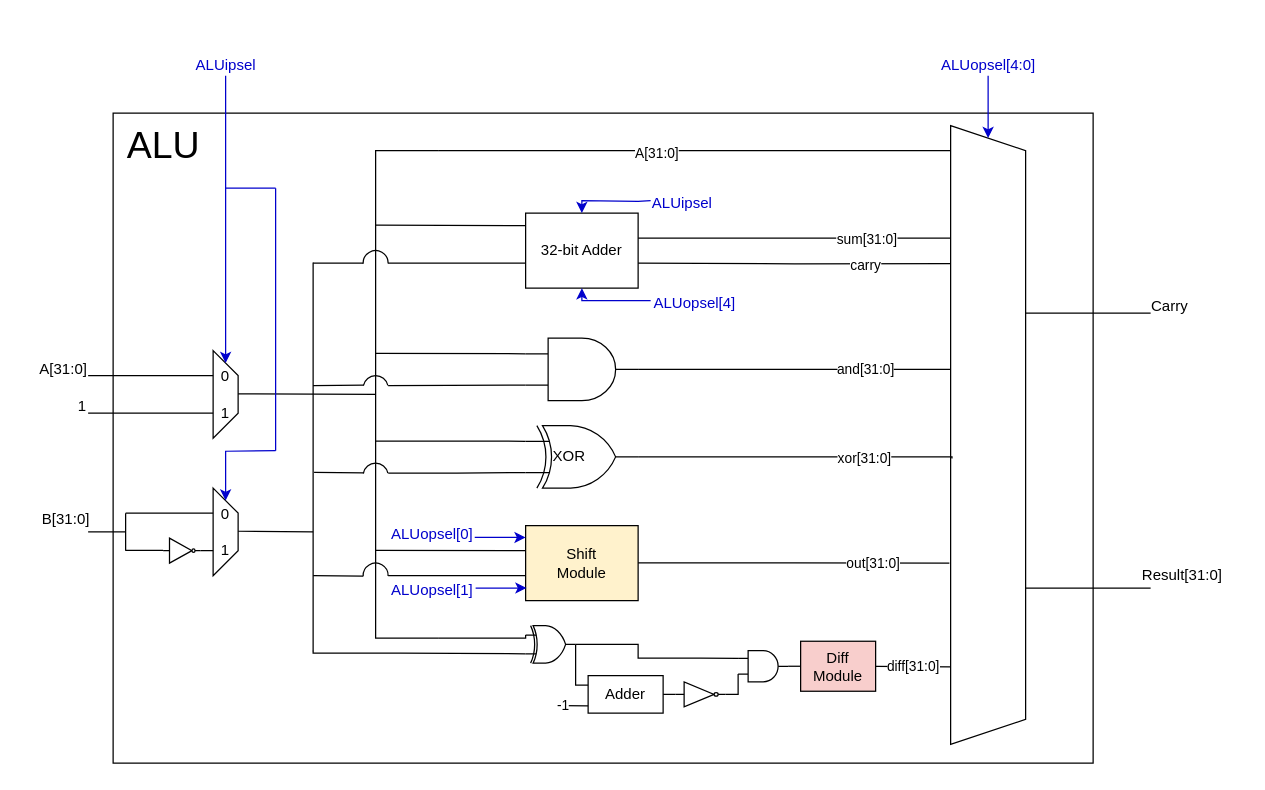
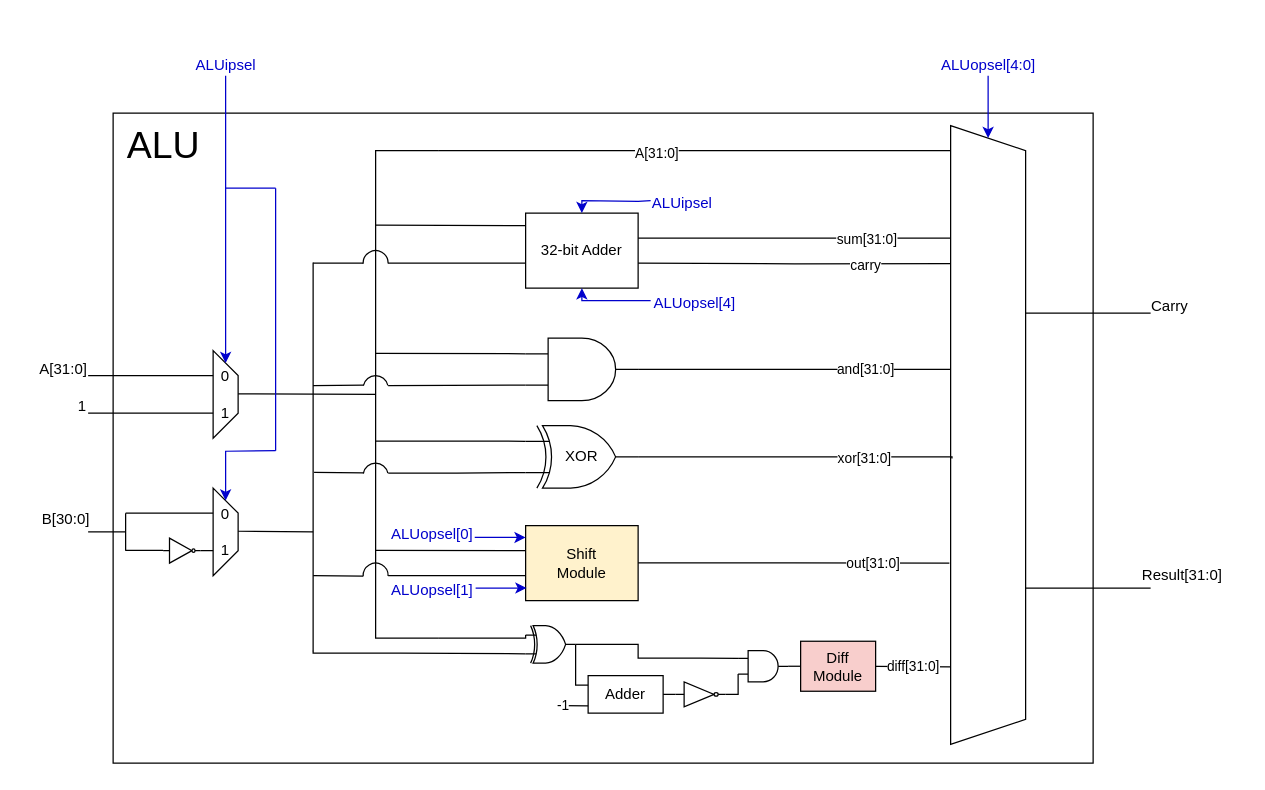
(569, 457) -> (582, 457)
(66, 519) -> (66, 519)
